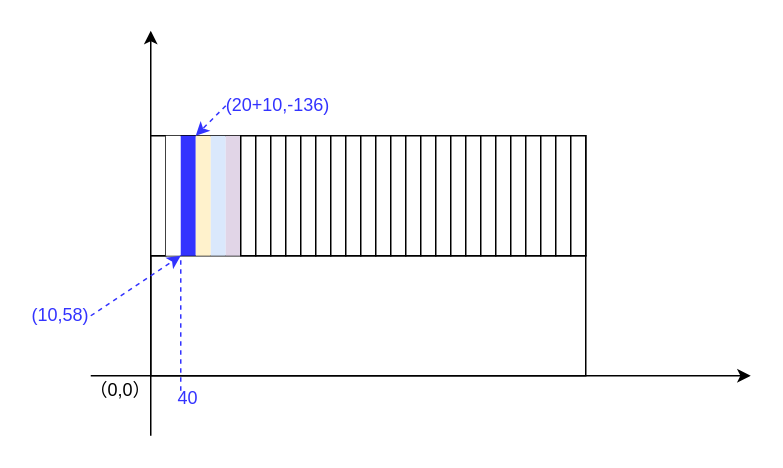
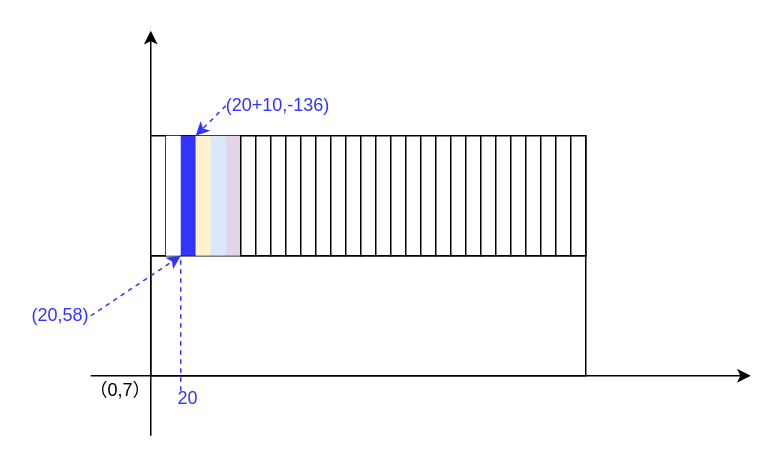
(61, 316) -> (61, 316)
(121, 391) -> (121, 391)
(188, 398) -> (188, 398)
